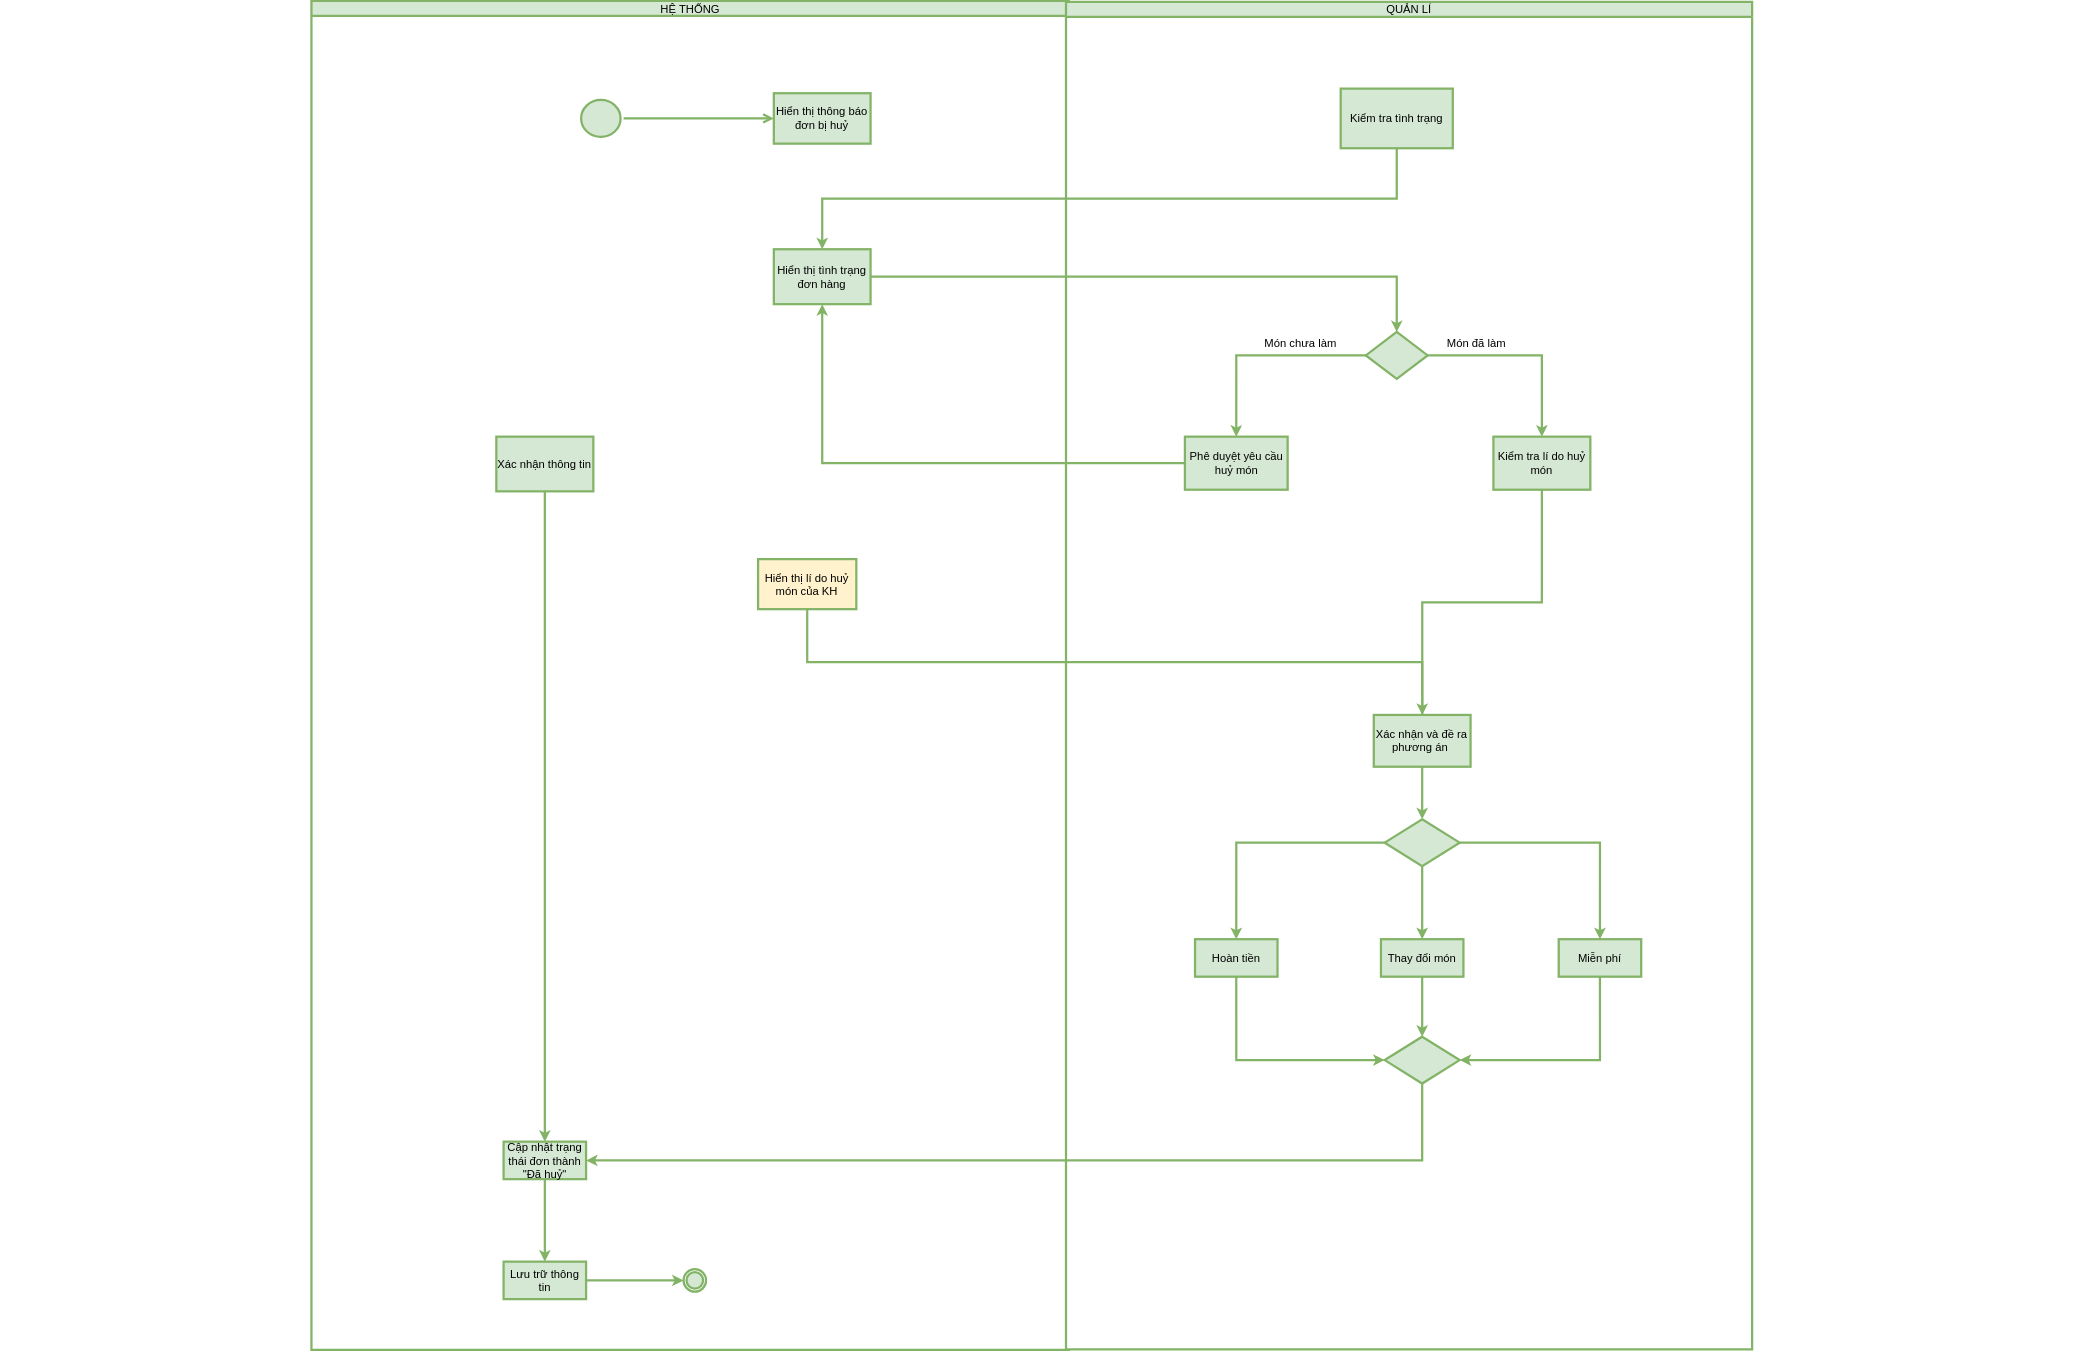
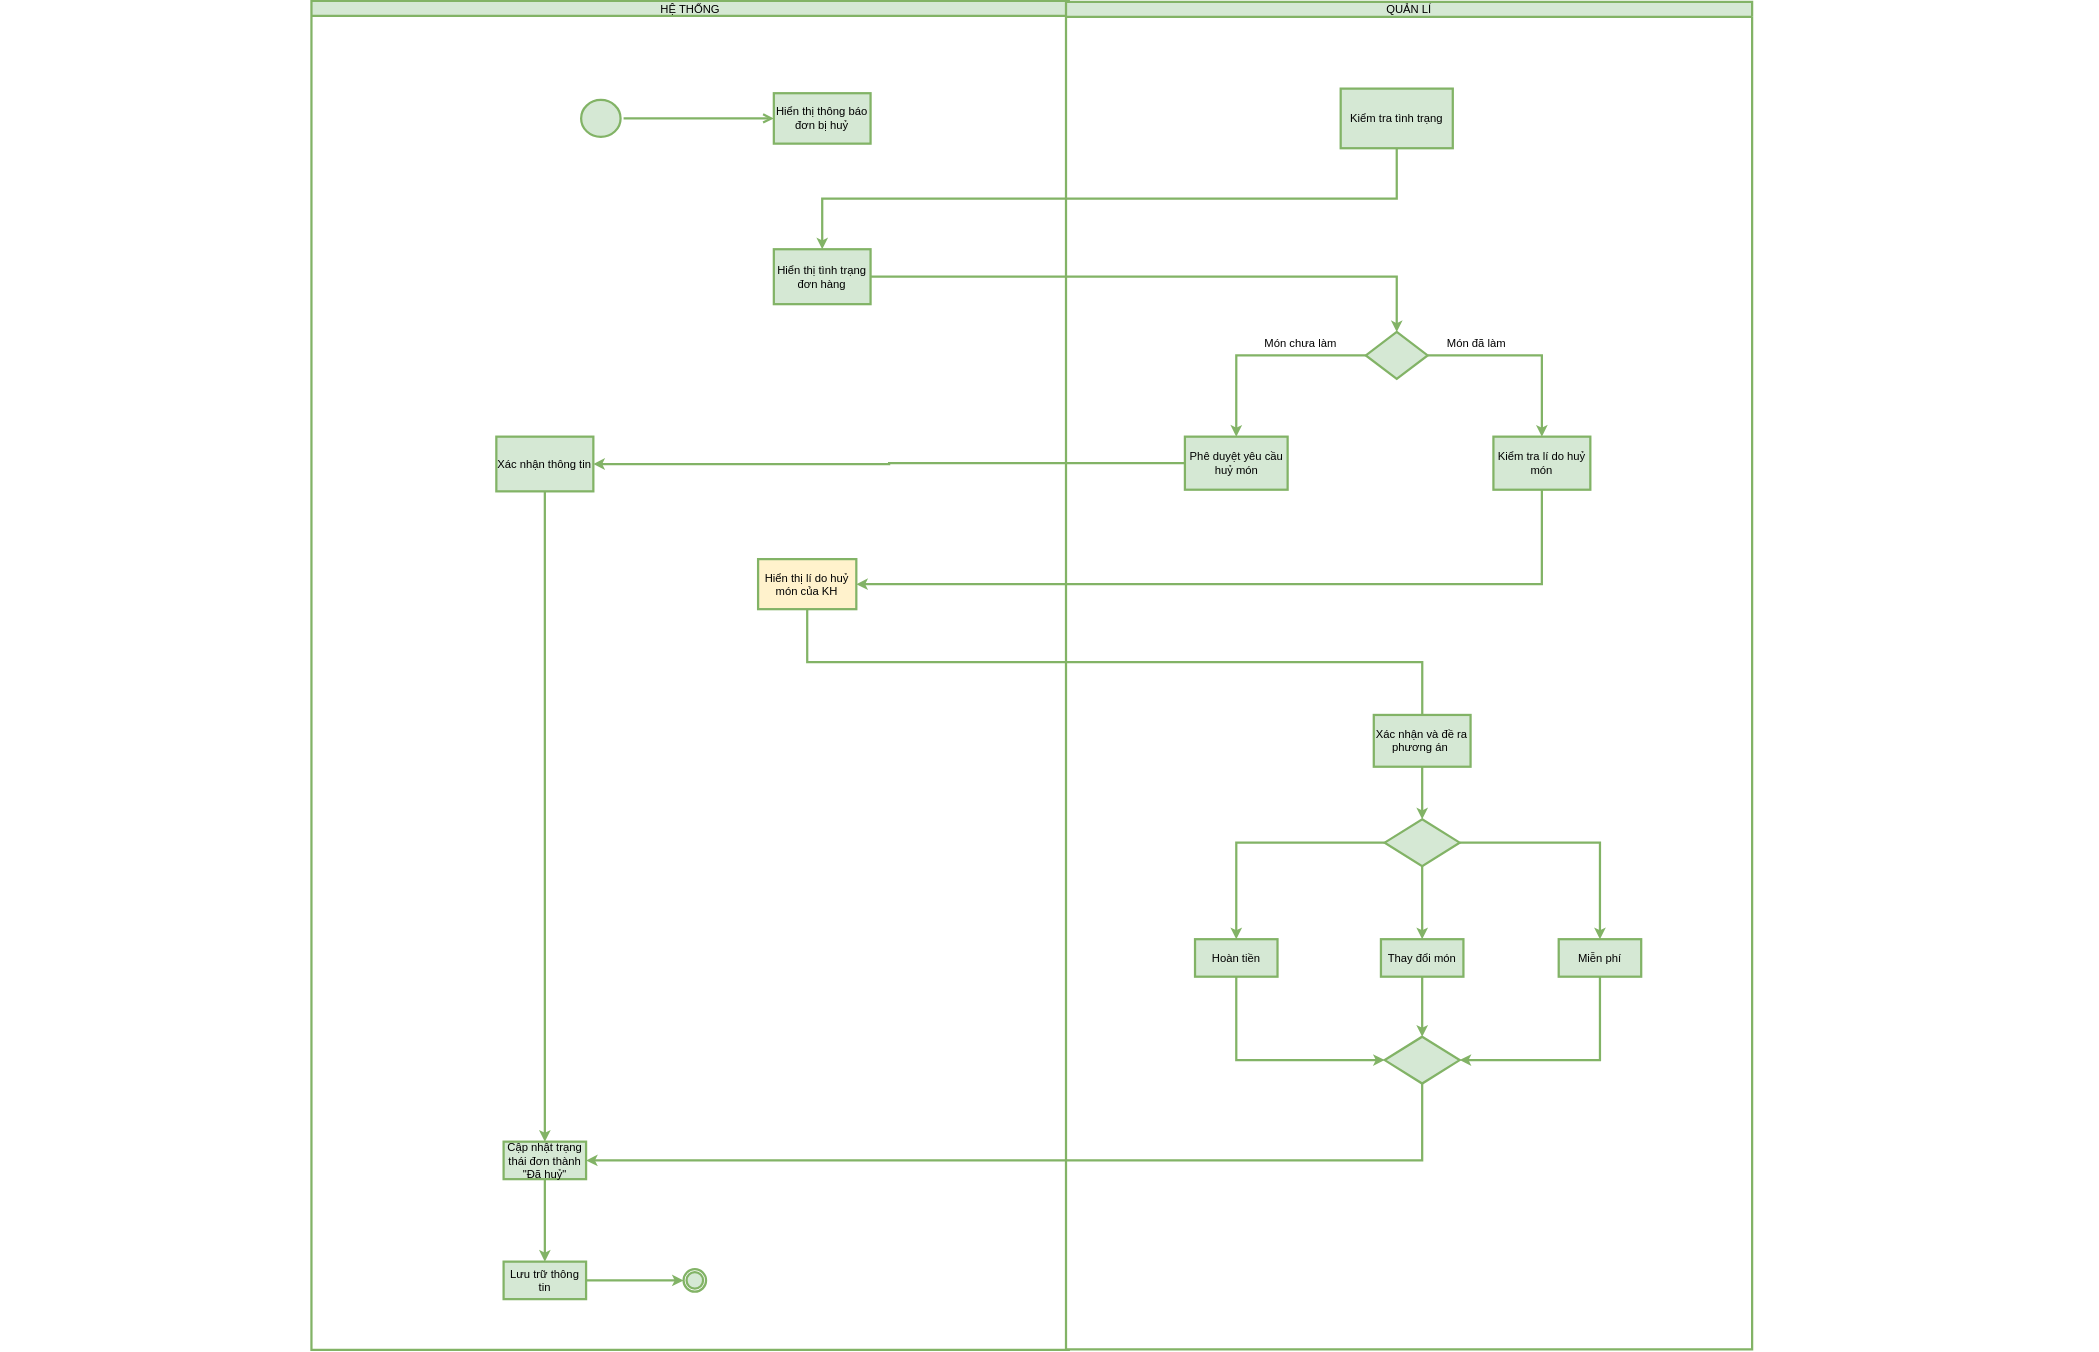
(822, 422) -> (747, 464)
(1464, 602) -> (1205, 584)
